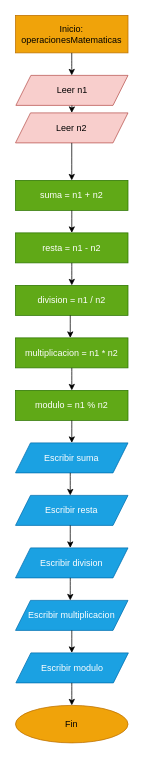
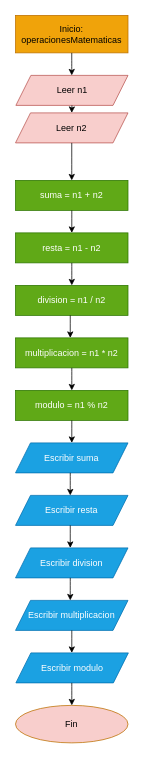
(72, 724) -> (72, 724)
